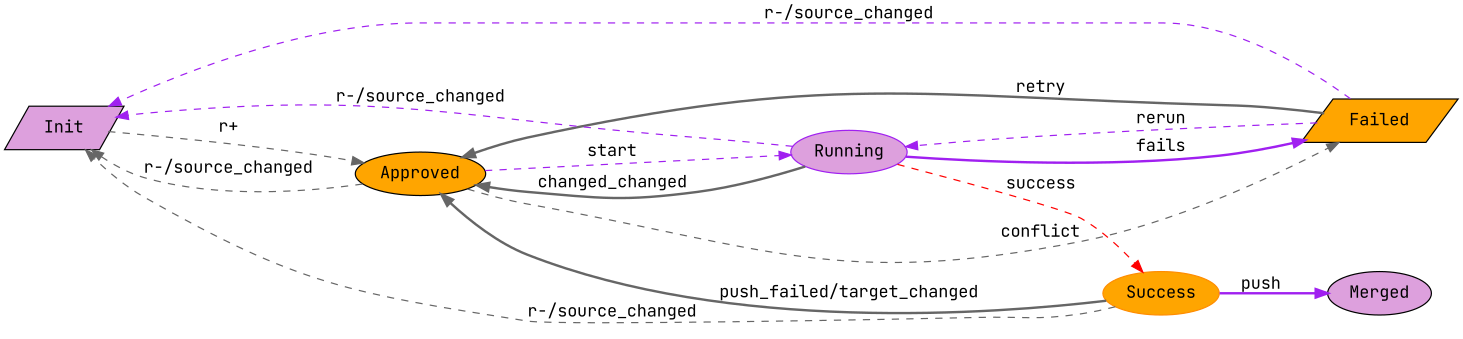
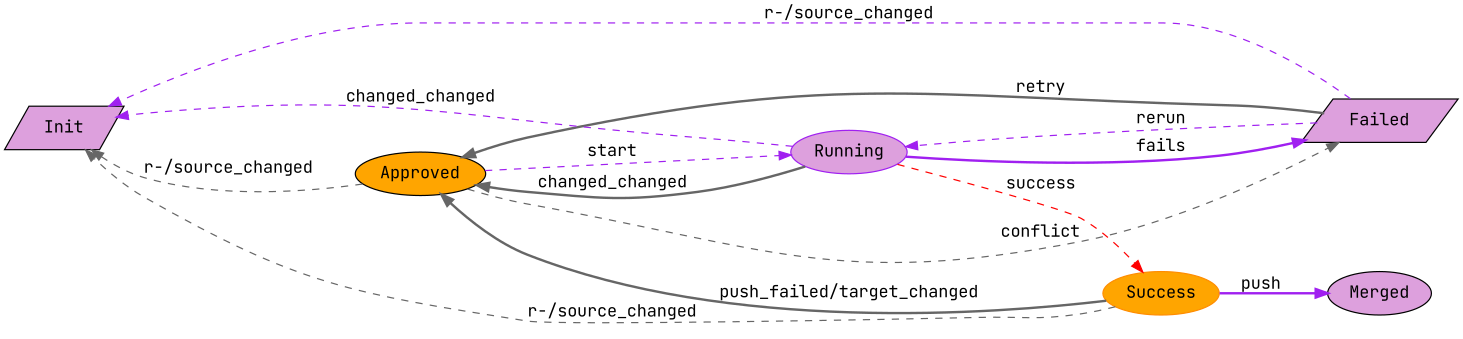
(420, 97) -> (420, 97)
(1380, 121) -> (1380, 121)
(230, 144) -> none
